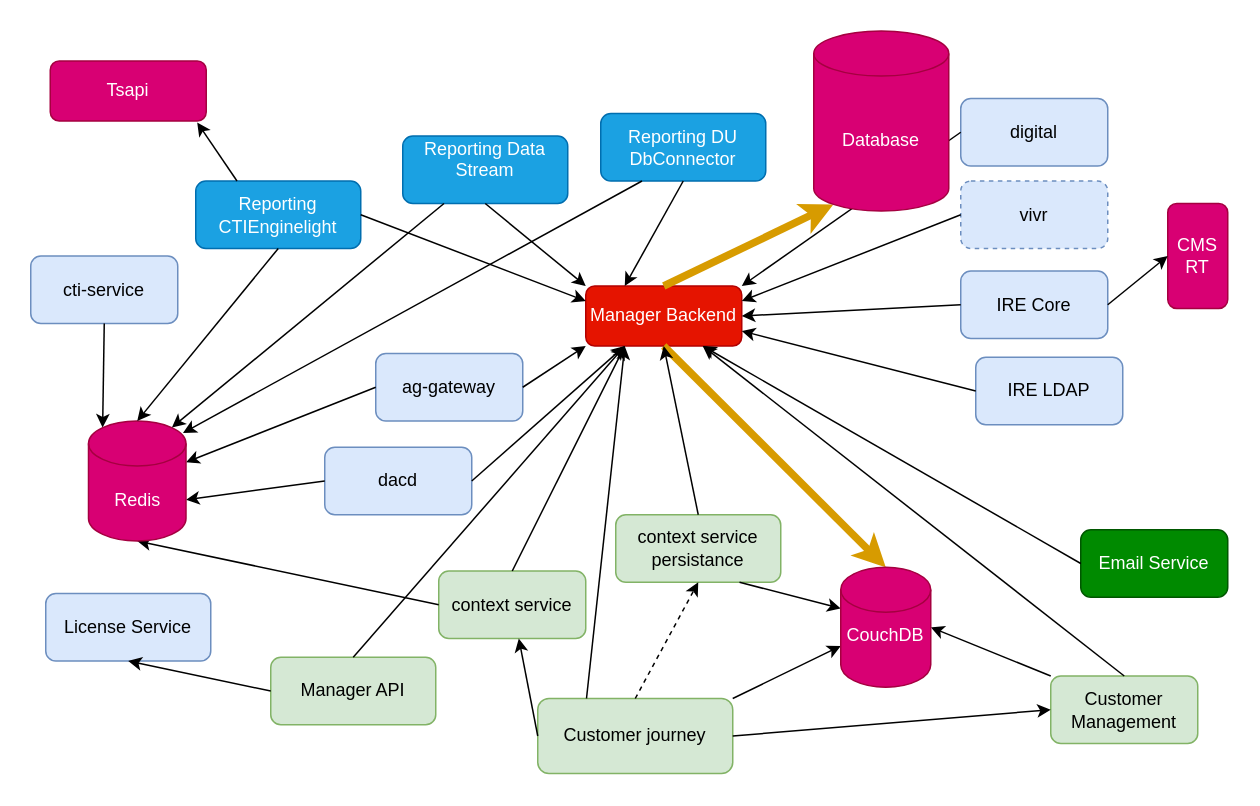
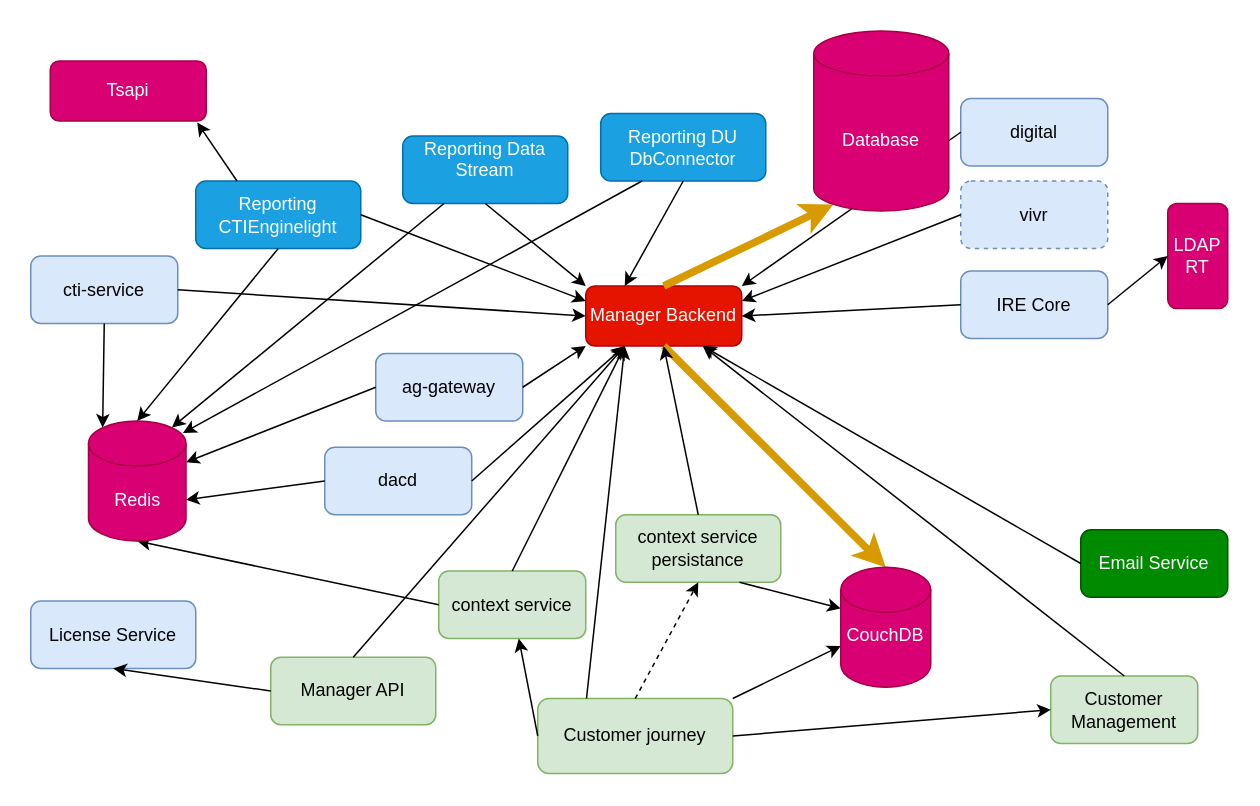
(1198, 256) -> (1198, 256)
none -> (497, 310)
(863, 362) -> none
(1049, 391) -> none
(128, 627) -> (113, 635)
(996, 653) -> none
